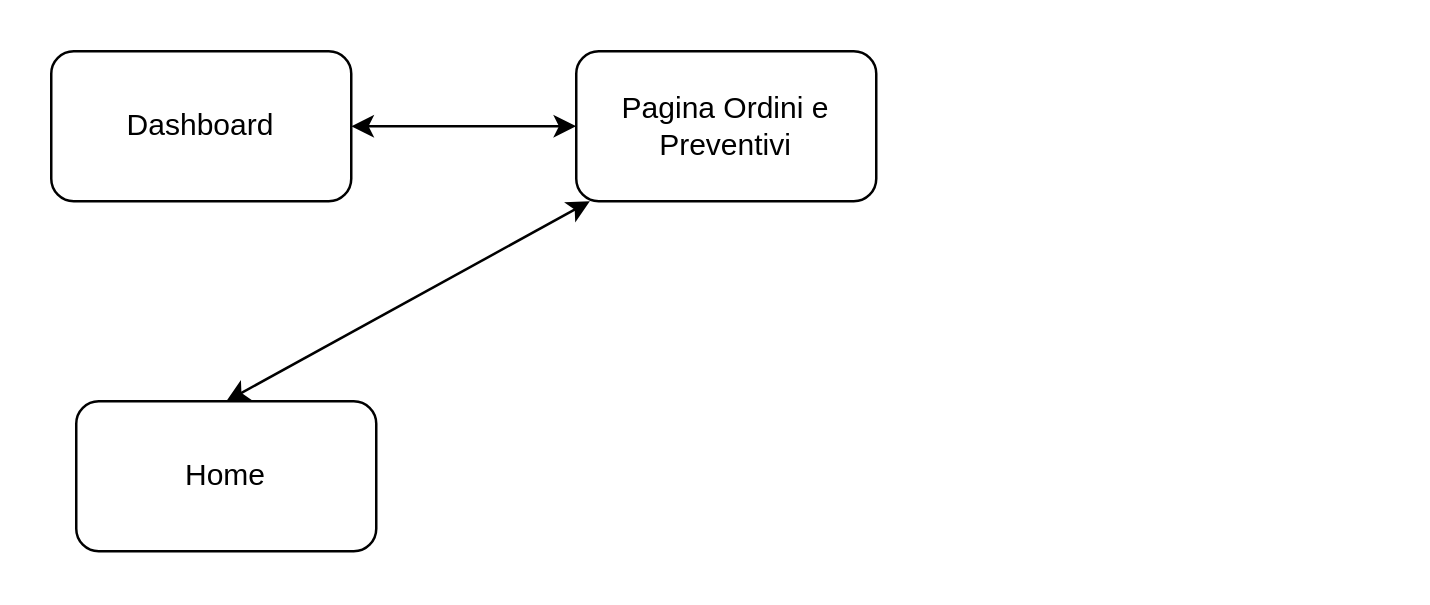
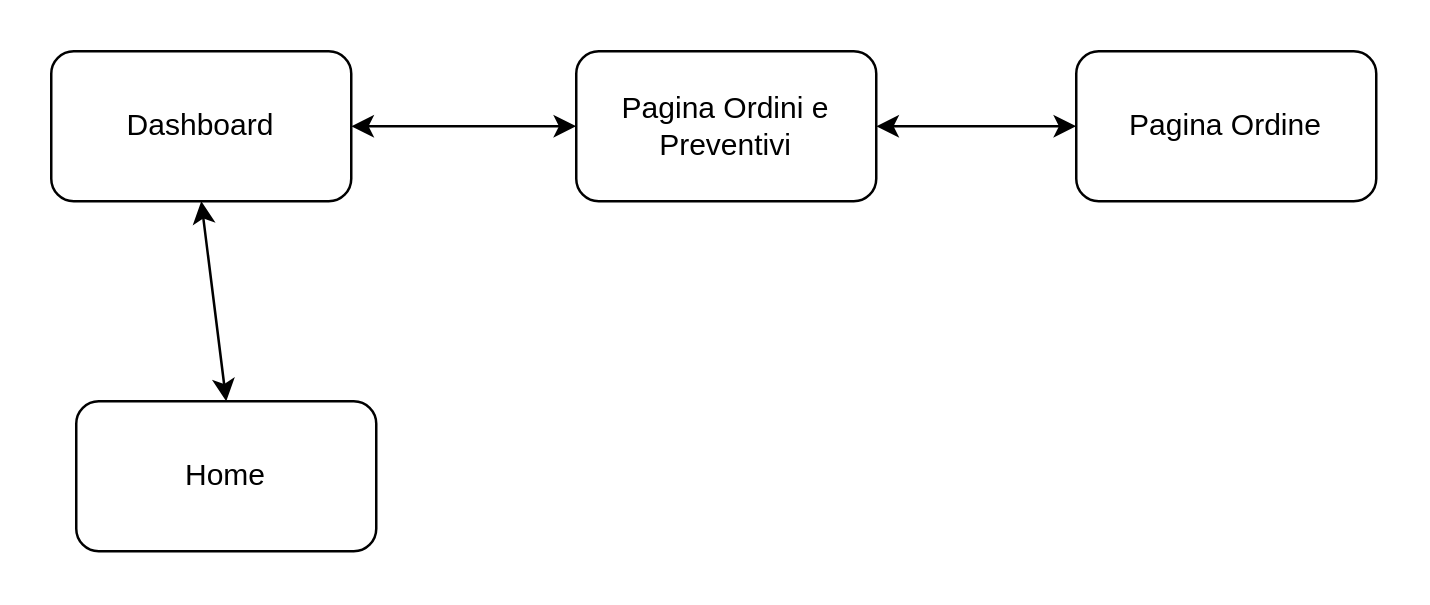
none -> (976, 126)
none -> (1226, 126)
(408, 301) -> (214, 302)
